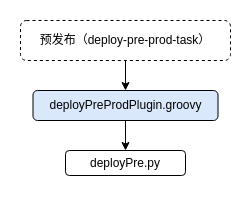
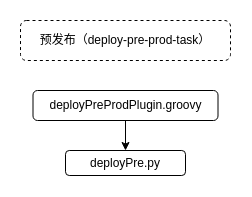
(126, 80) -> none
(126, 106) -> (126, 106)
